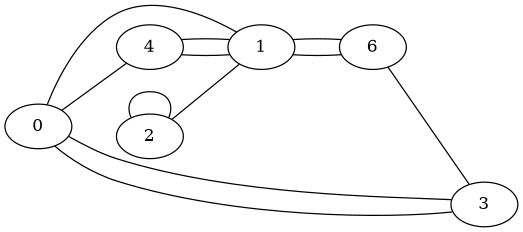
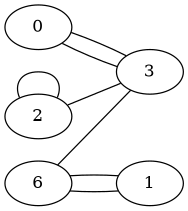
(121, 12) -> none
(150, 47) -> none
(206, 92) -> (94, 94)
